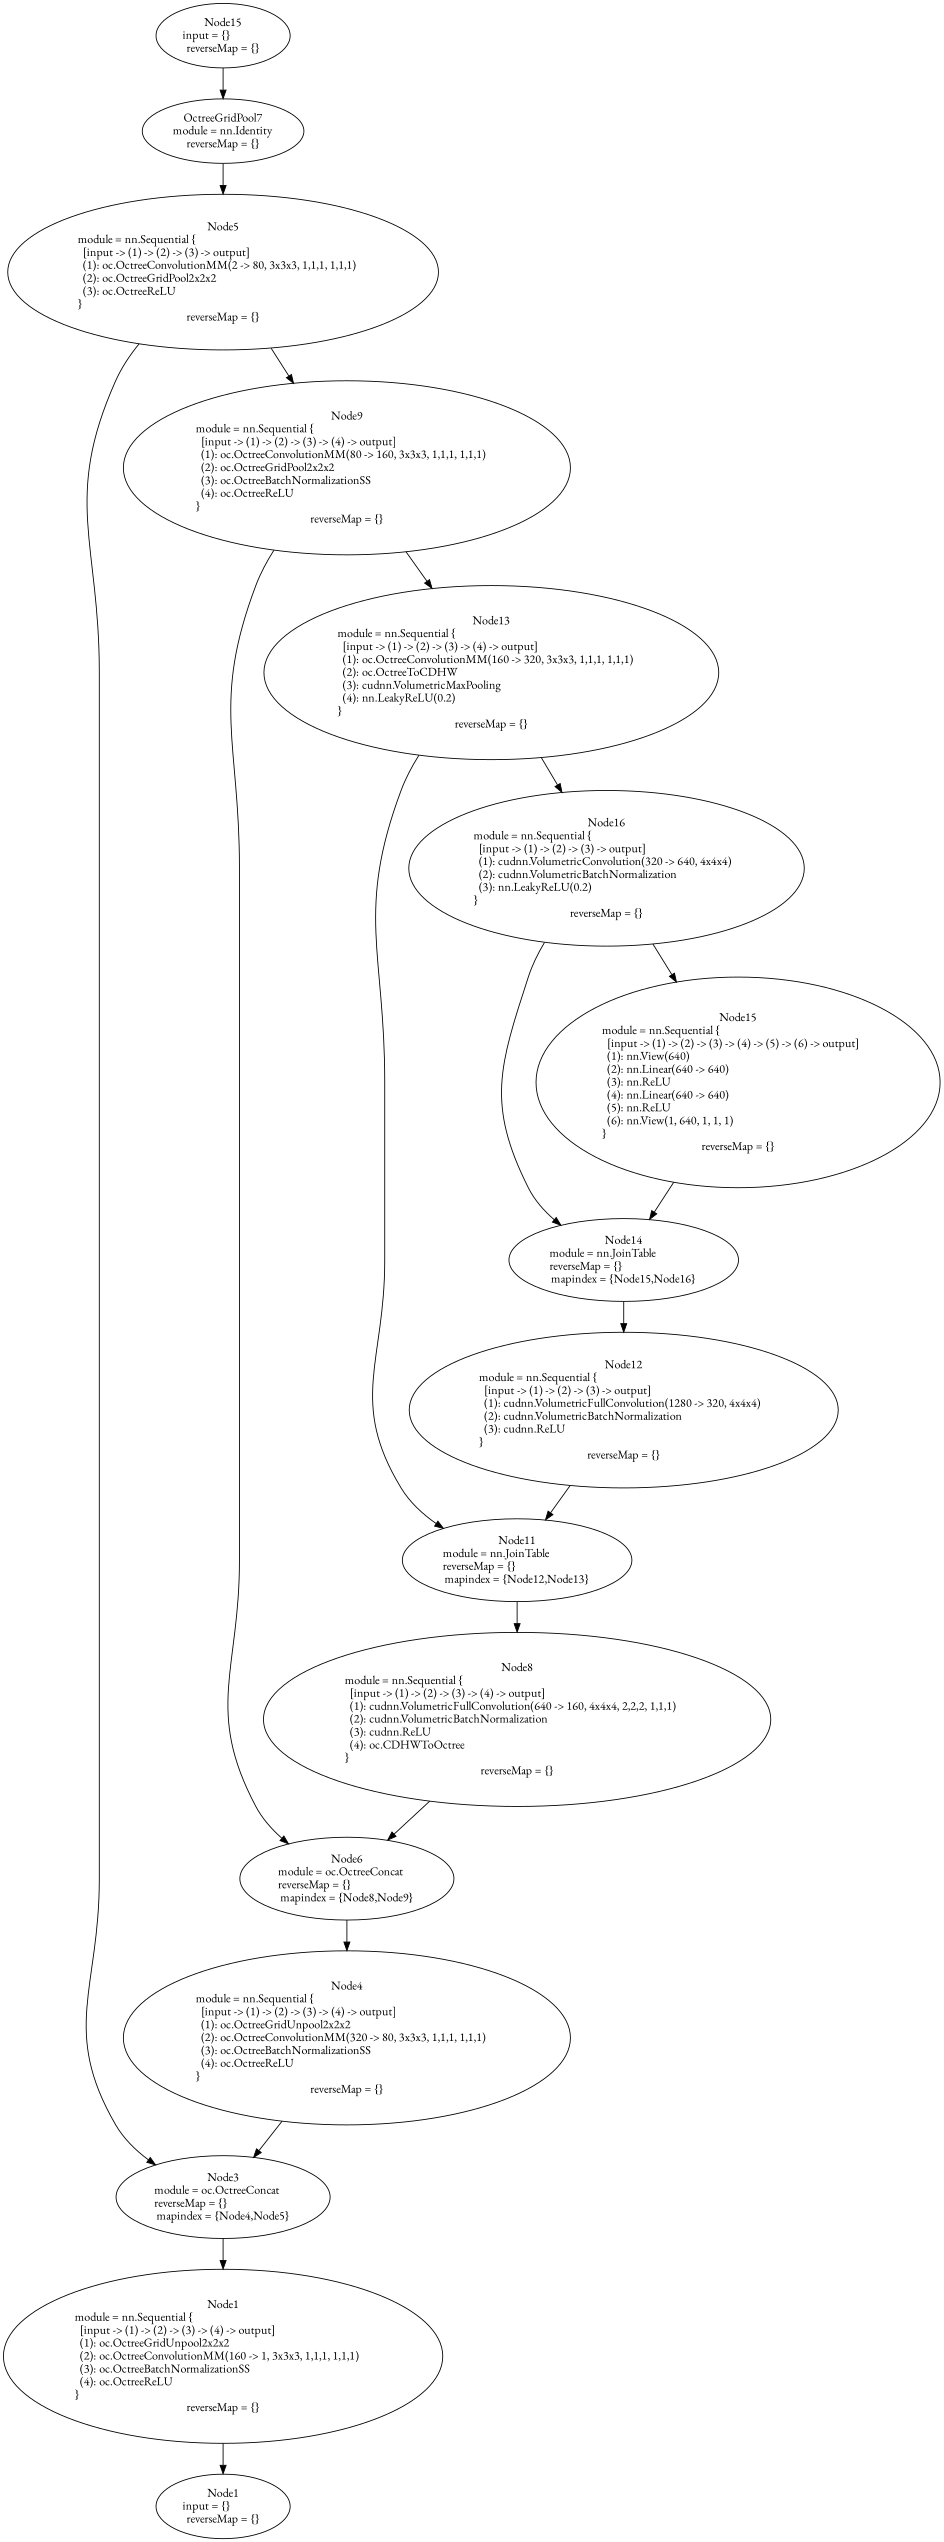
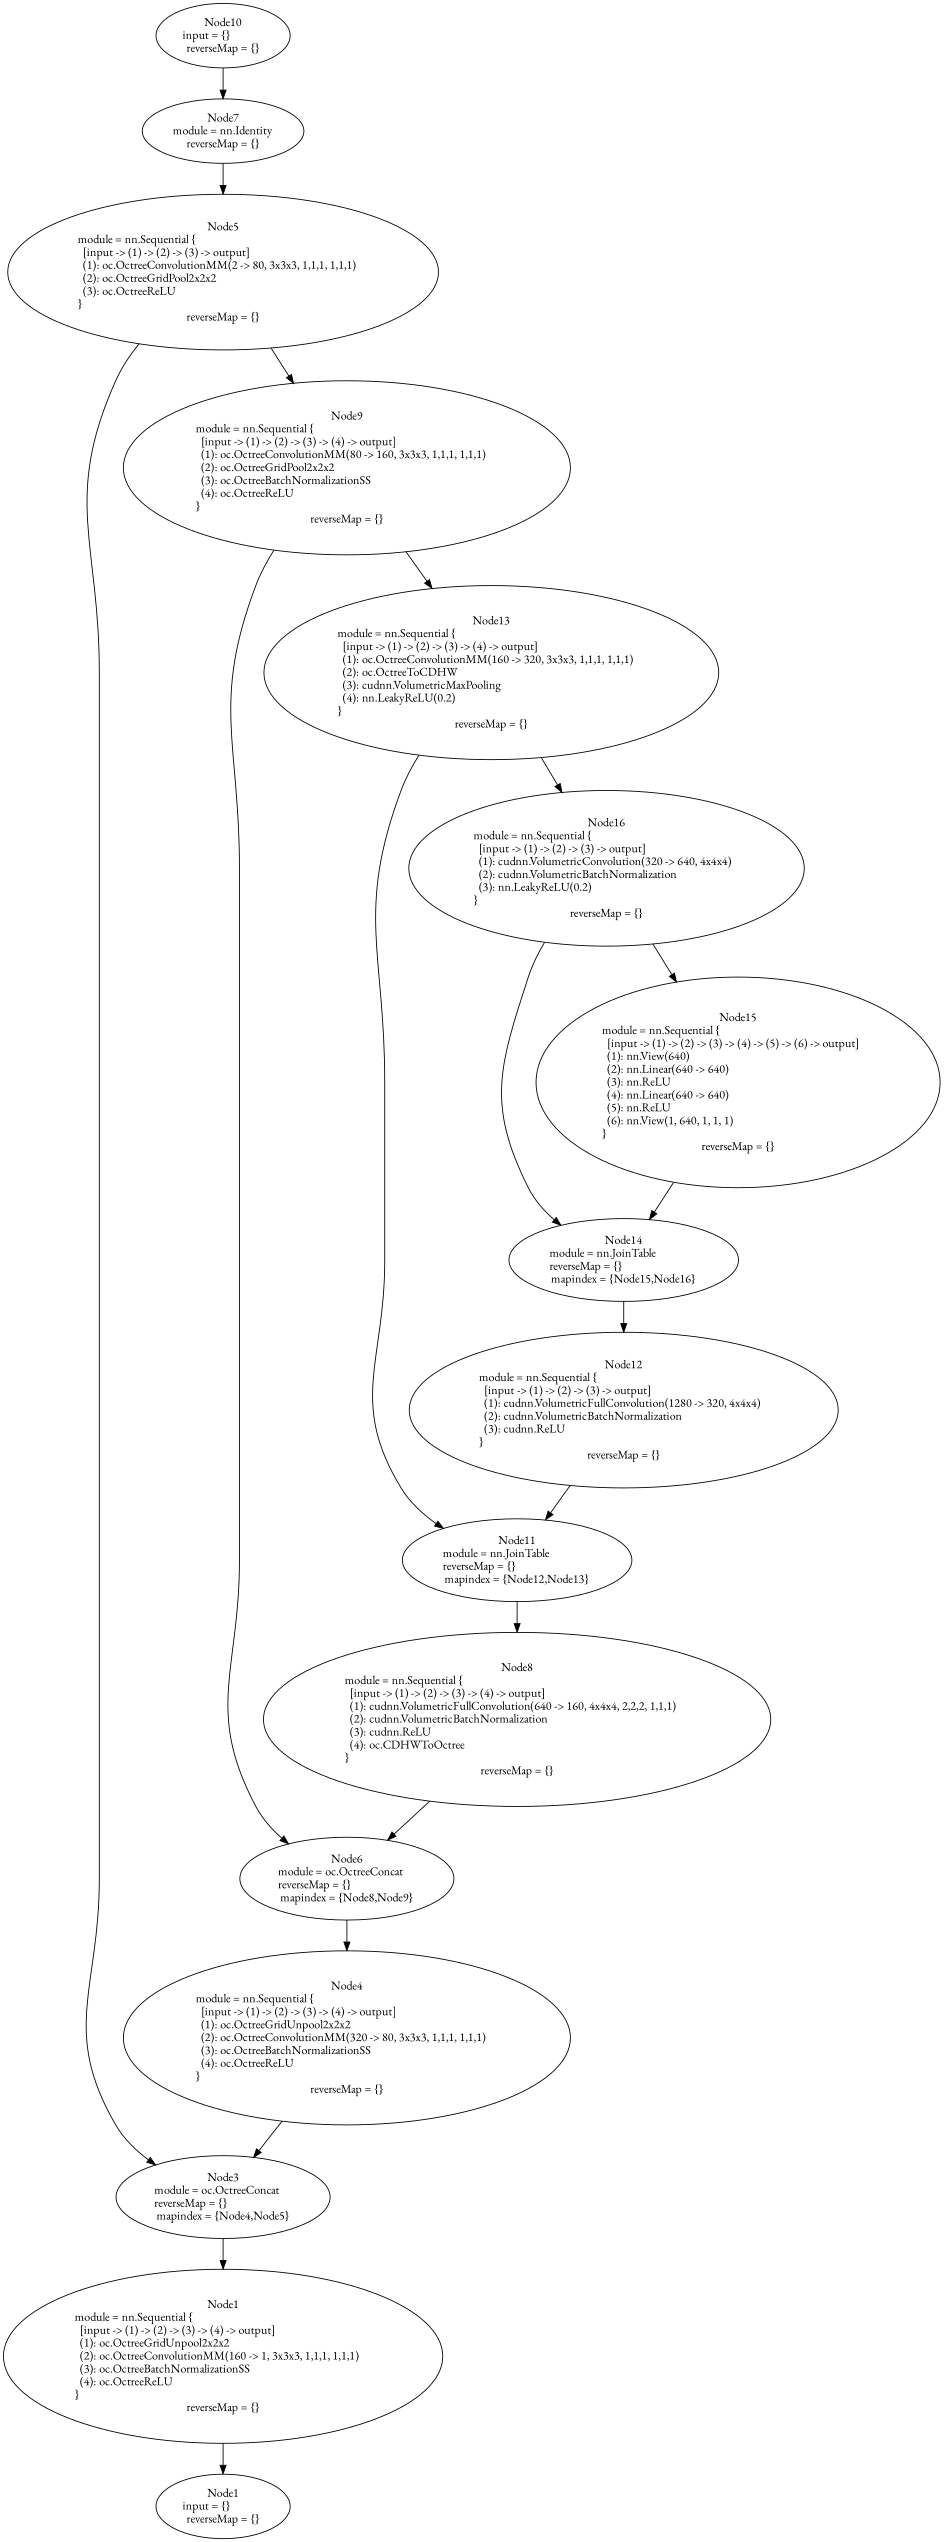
(223, 36) -> (223, 36)
(223, 131) -> (223, 131)
